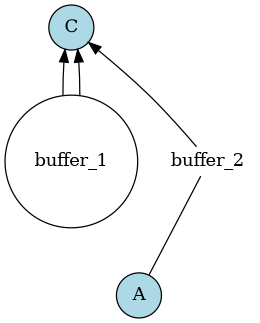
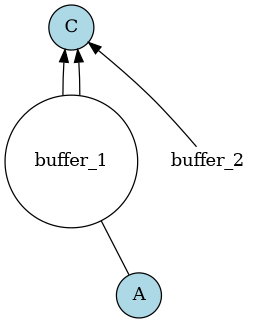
(175, 225) -> (115, 248)
